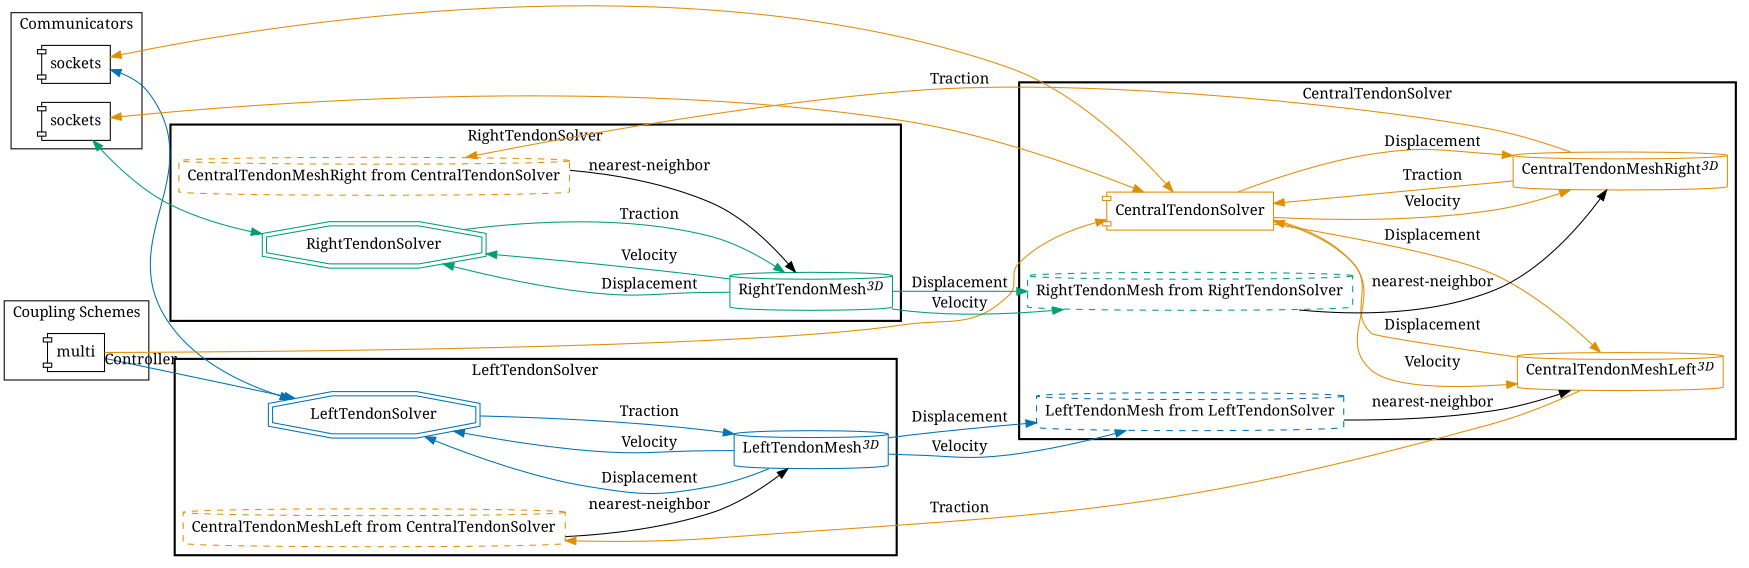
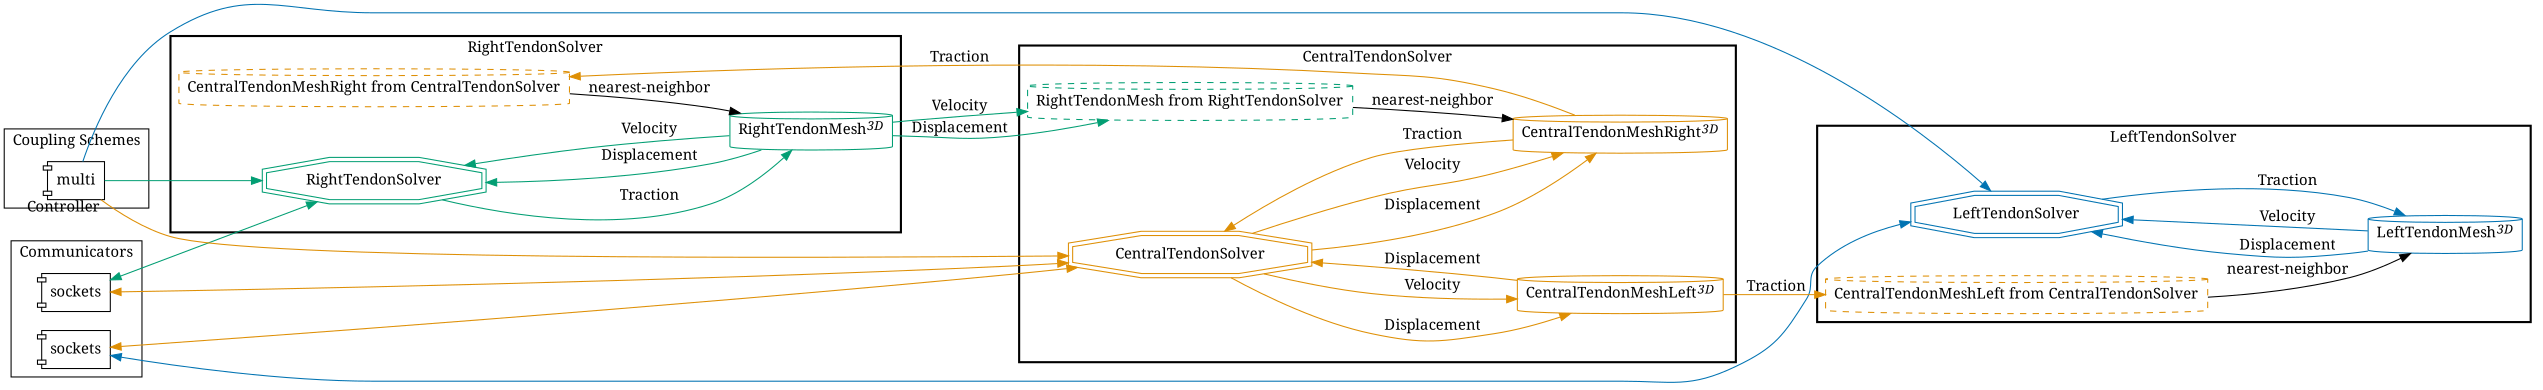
none -> (178, 181)
(1190, 211) -> (1190, 255)
(1190, 412) -> none
